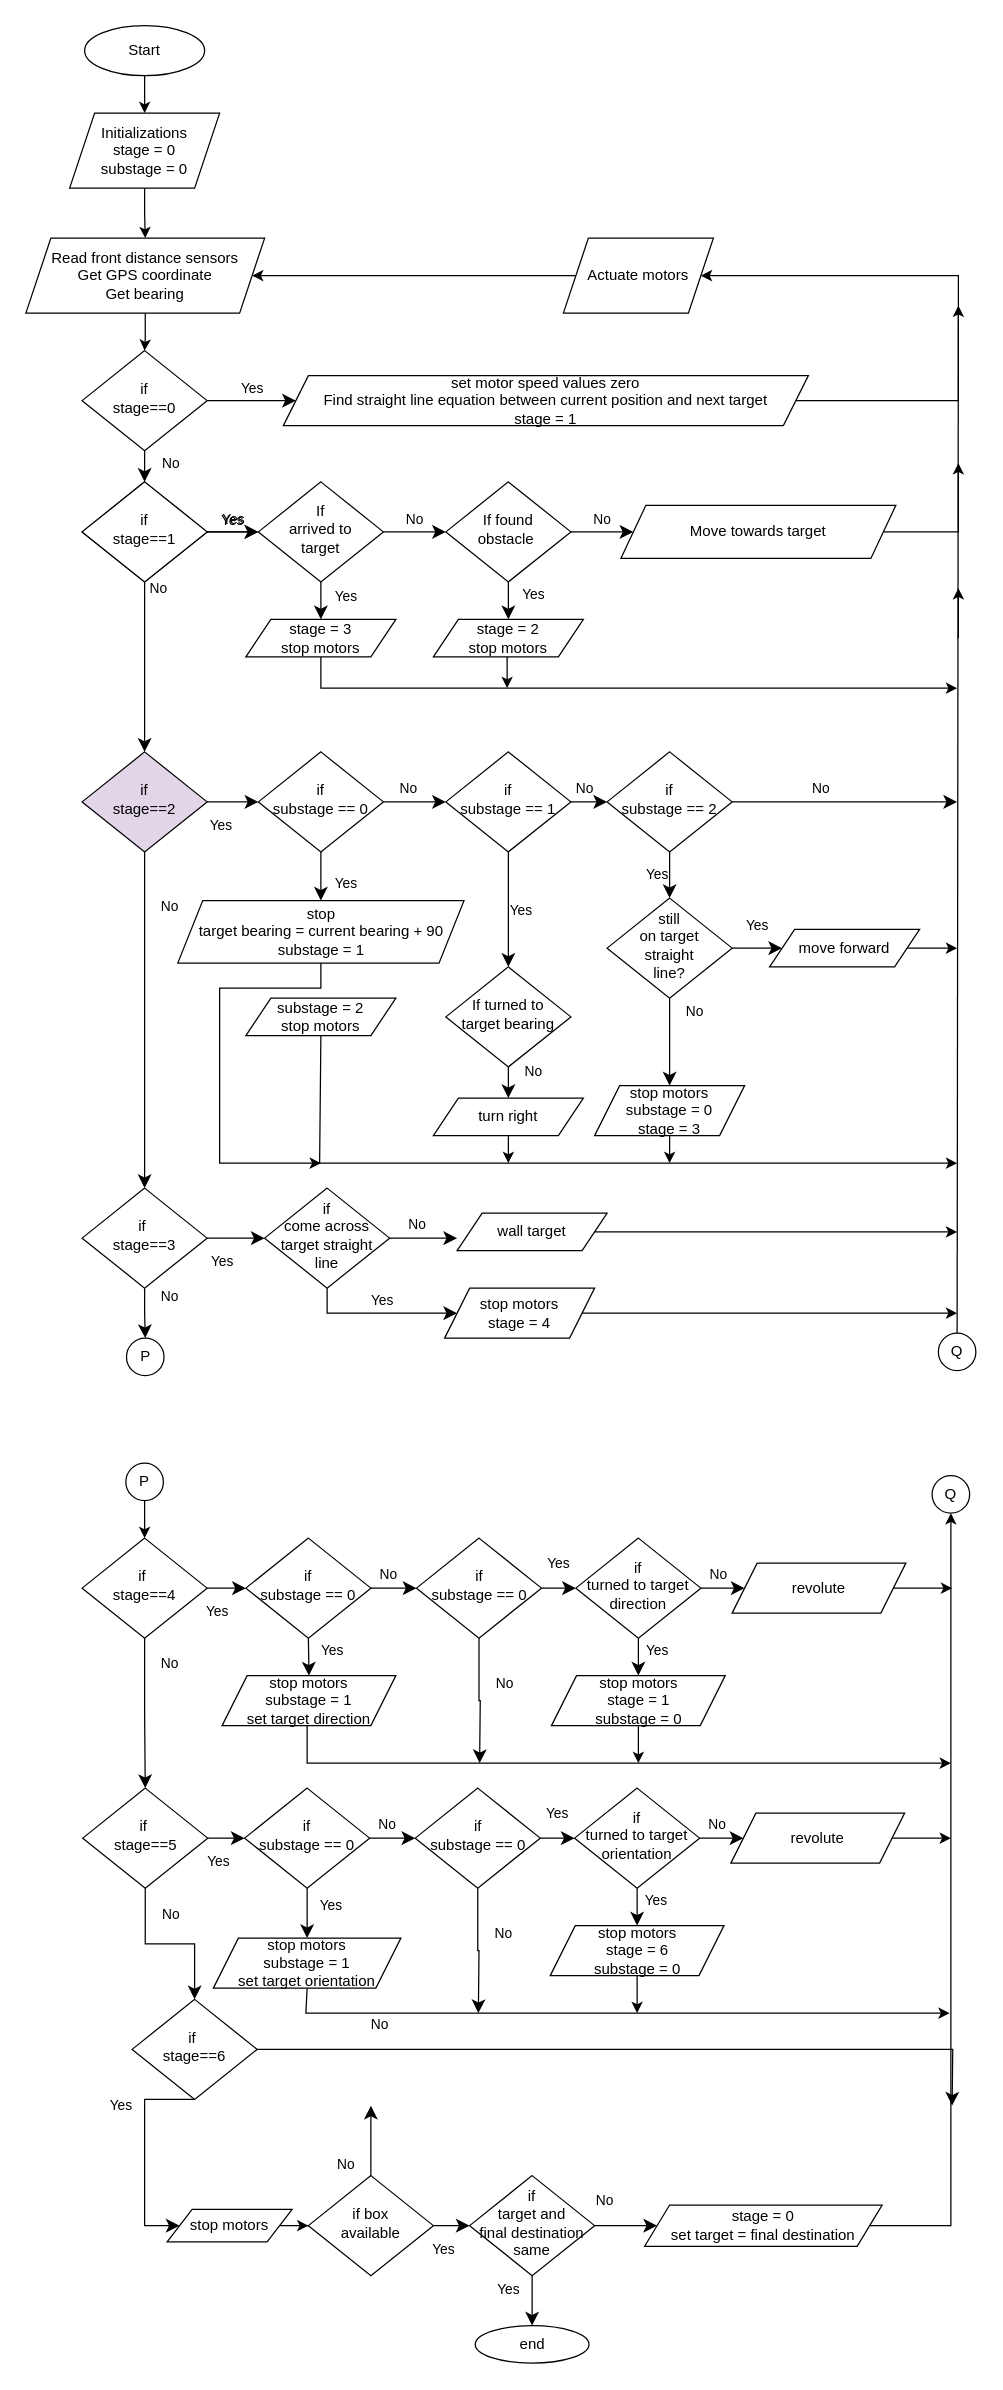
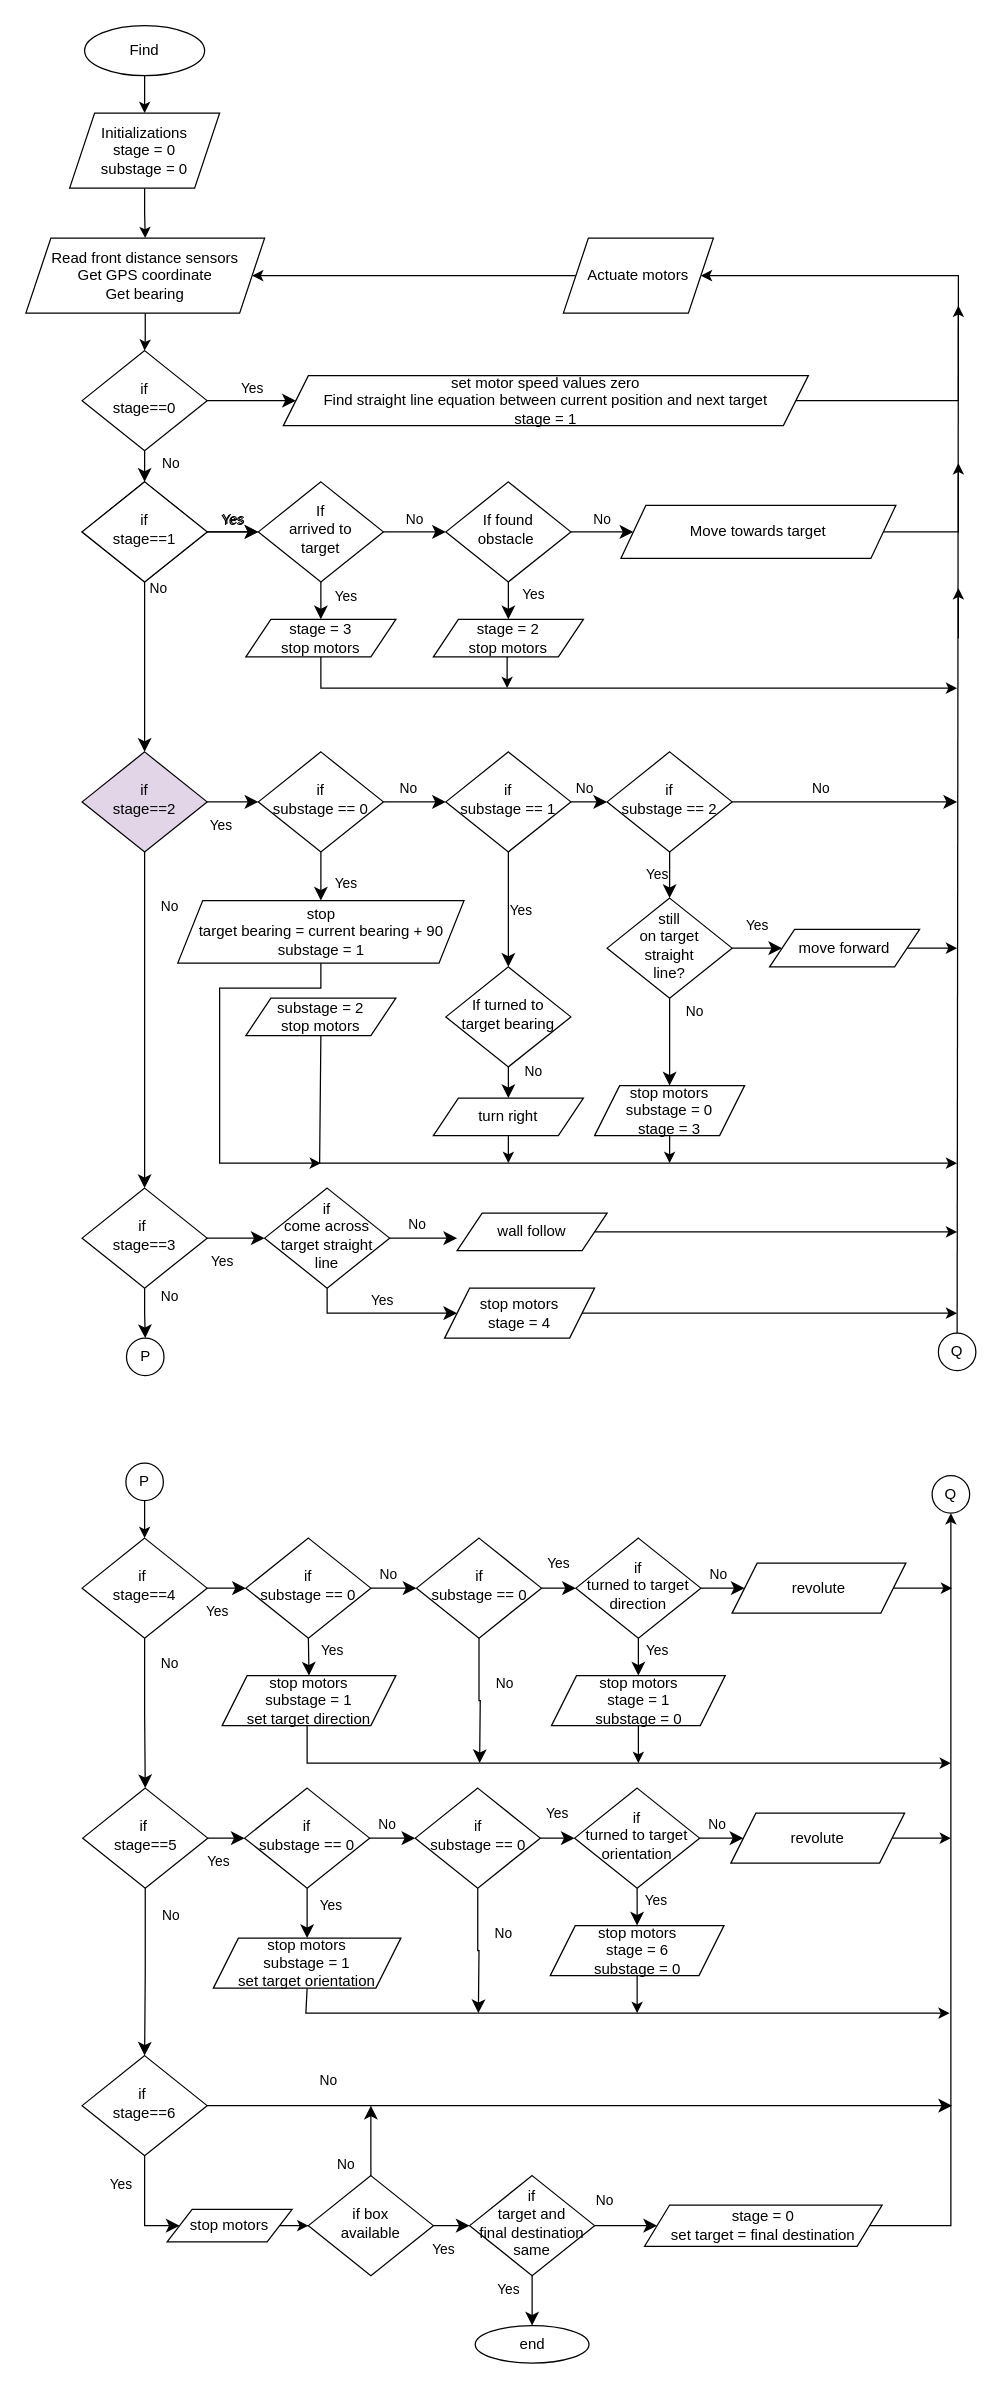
(144, 51) -> (144, 51)
(532, 1232) -> (532, 1232)
(194, 2049) -> (144, 2106)
